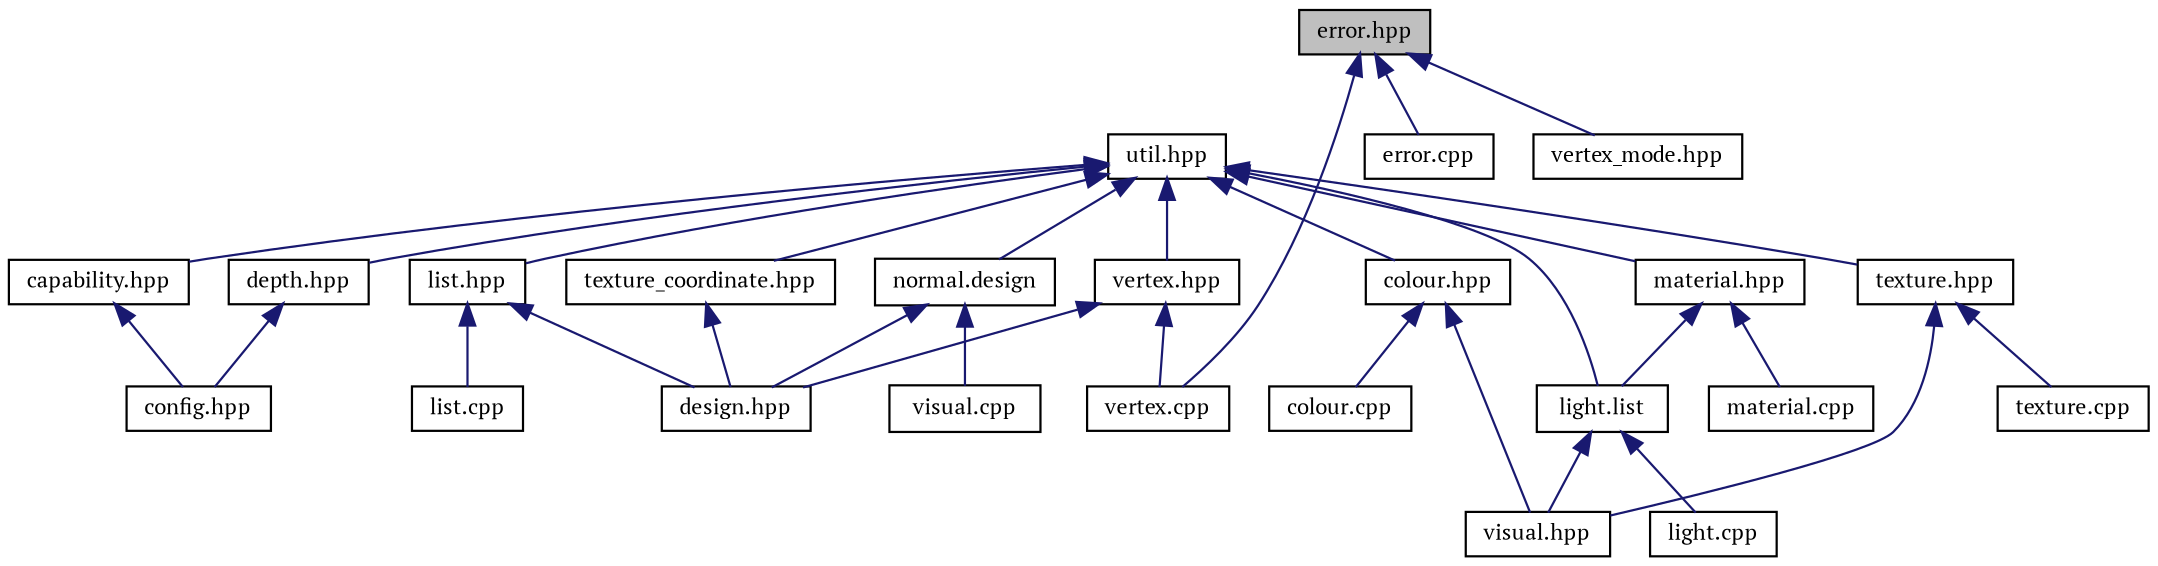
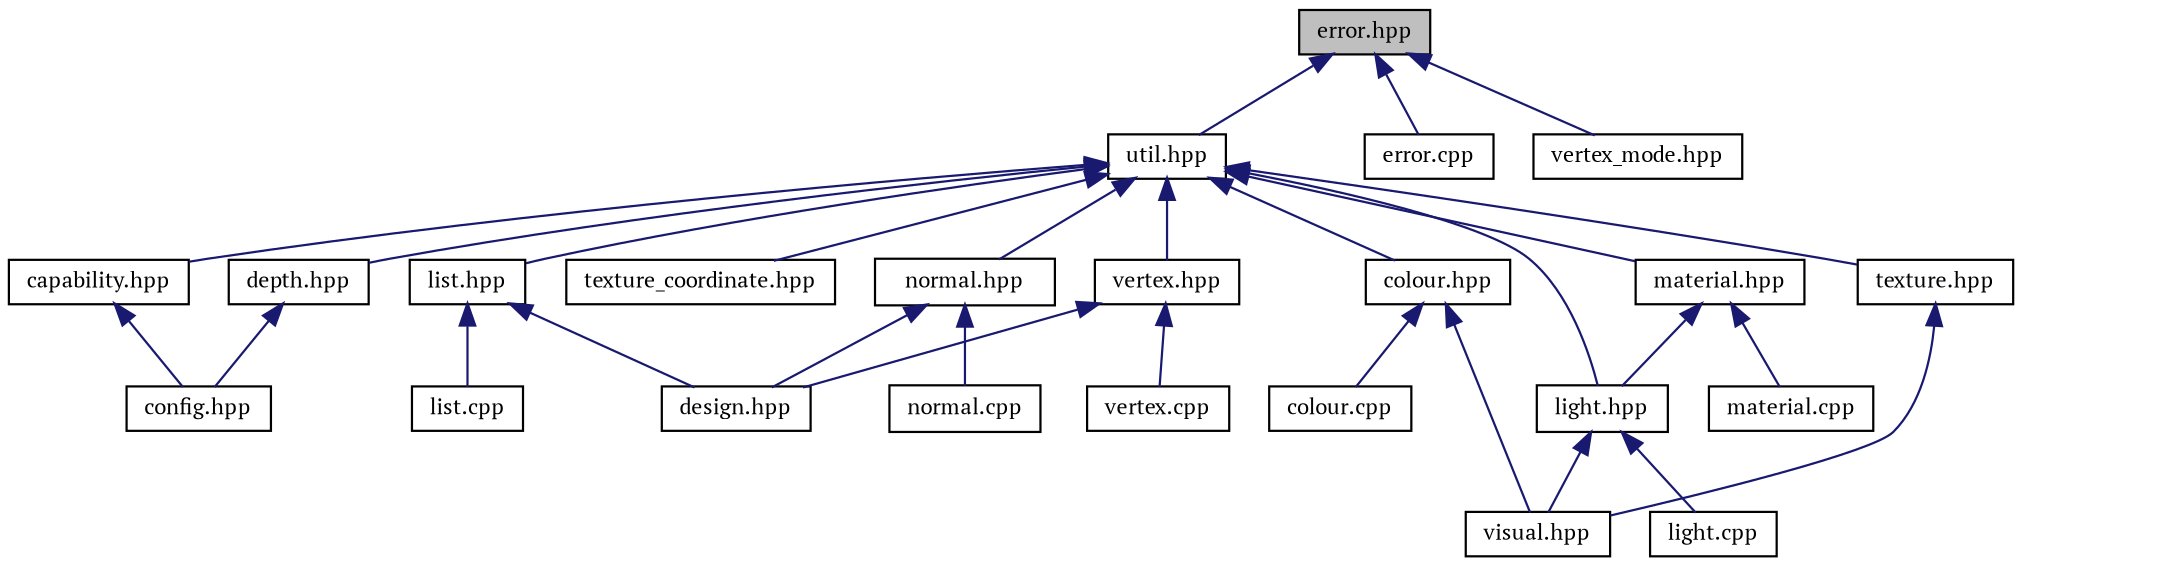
(1292, 245) -> (1256, 100)
(965, 282) -> (965, 282)
(722, 356) -> none
(965, 409) -> (965, 409)
(1602, 409) -> (1602, 409)
(2073, 409) -> none
